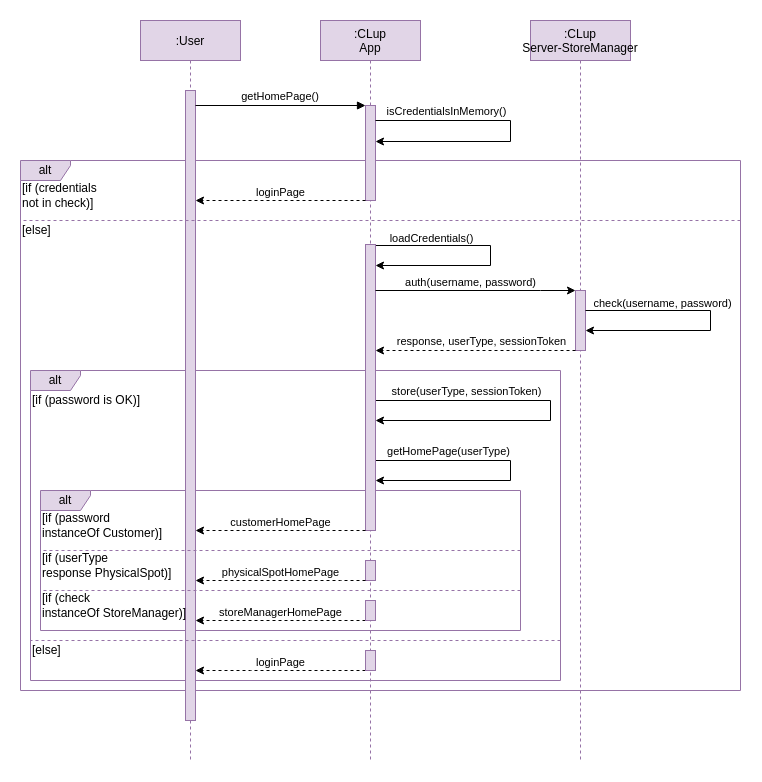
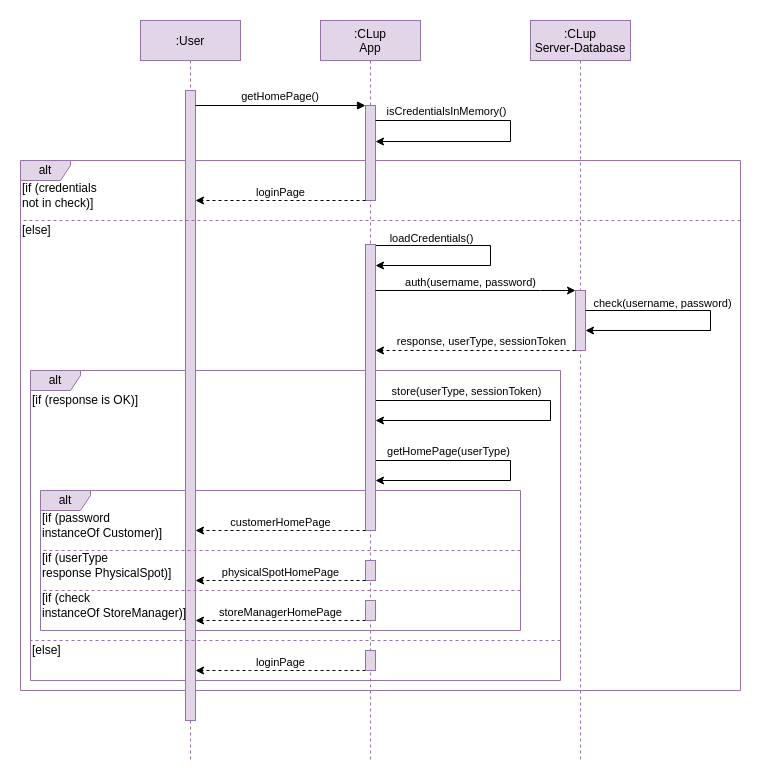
(580, 34) -> (580, 34)
(95, 401) -> (95, 401)
